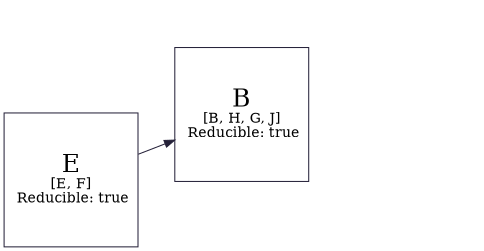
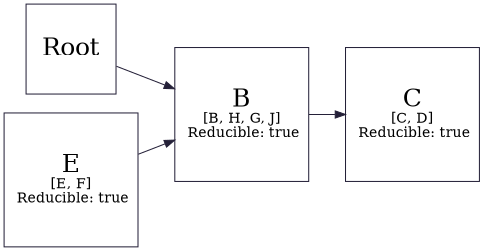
none -> (71, 49)
none -> (412, 114)
